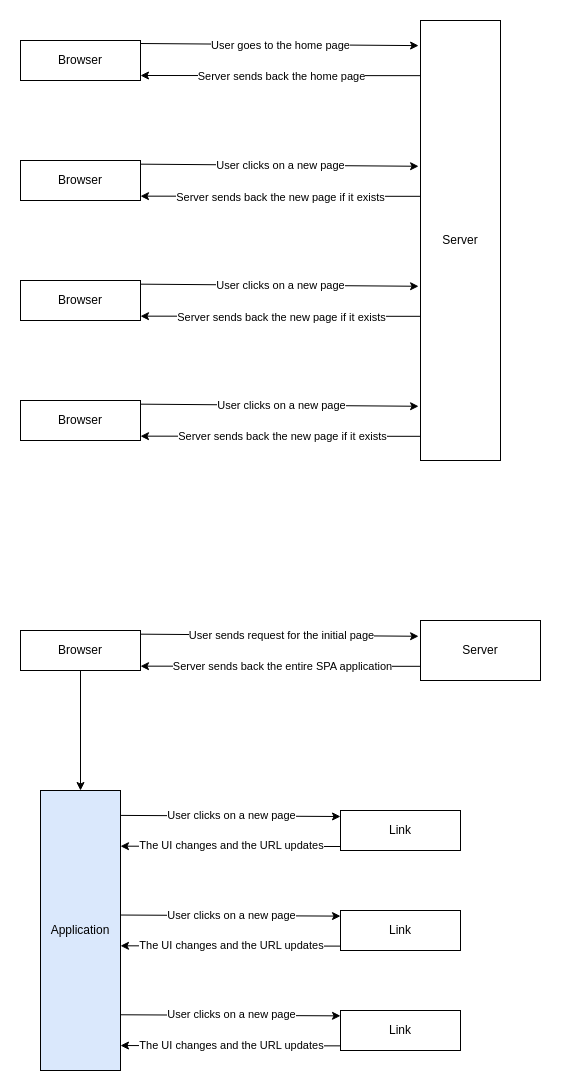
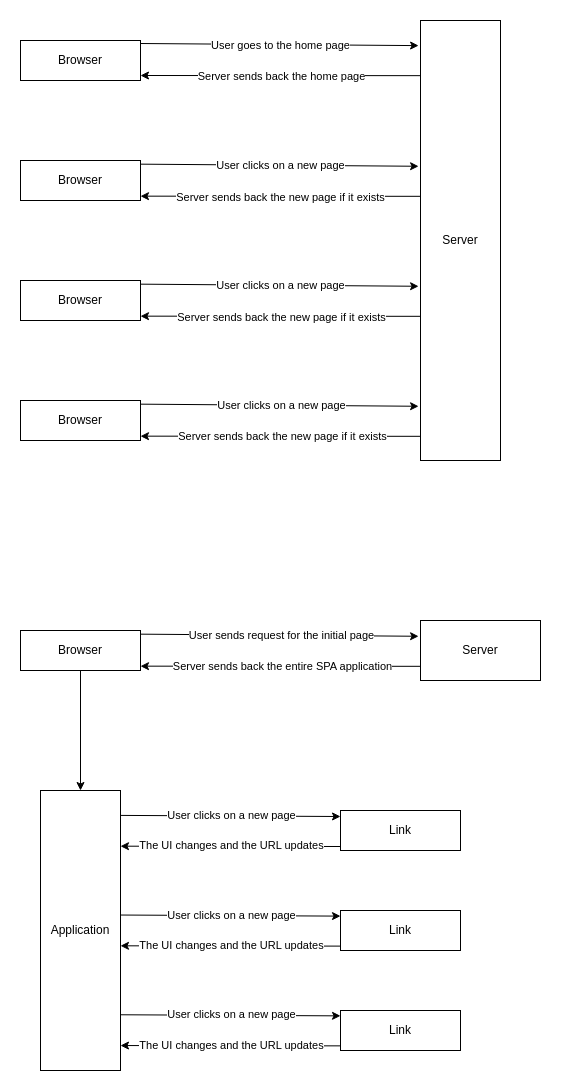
(81, 931) -> (81, 931)
